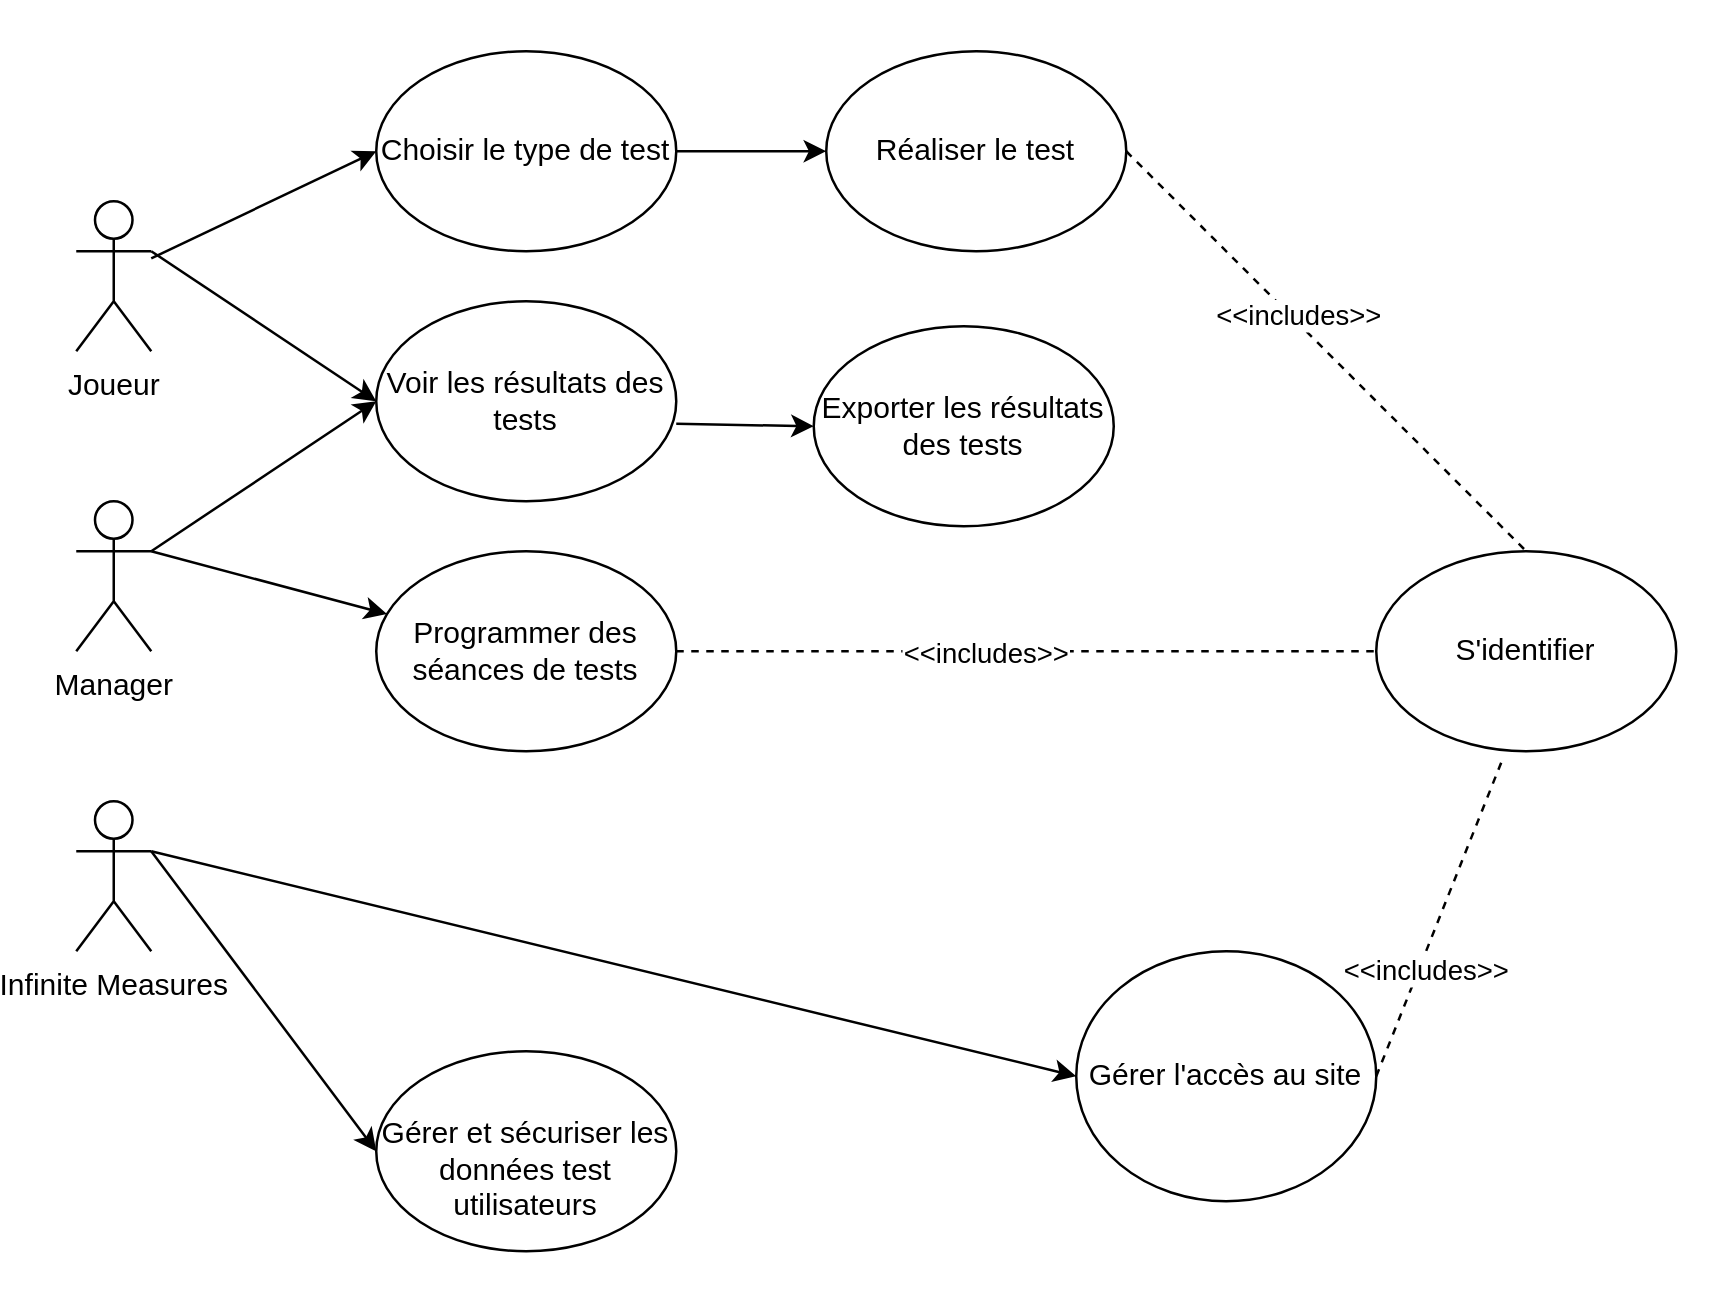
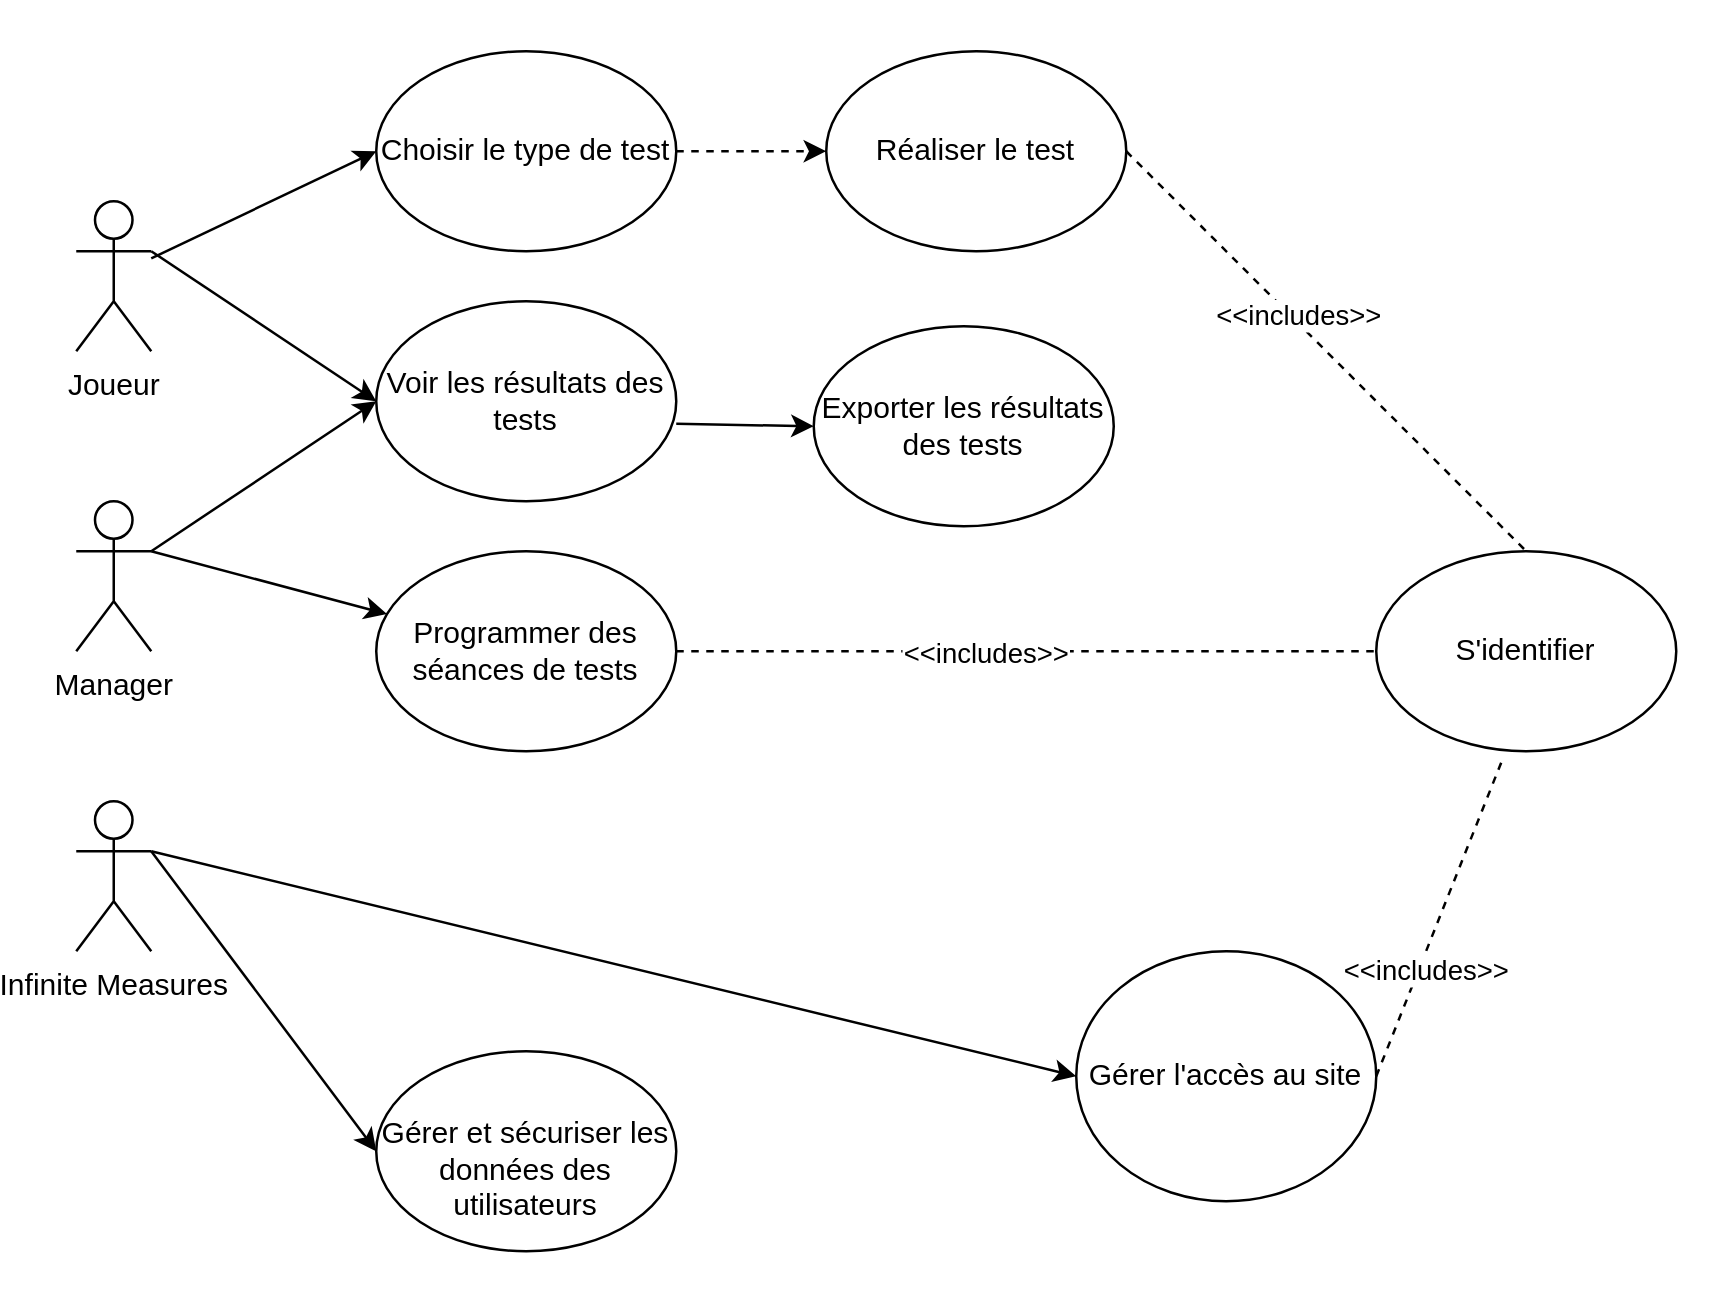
(746, 151) -> (746, 151)
(526, 1151) -> (526, 1151)
